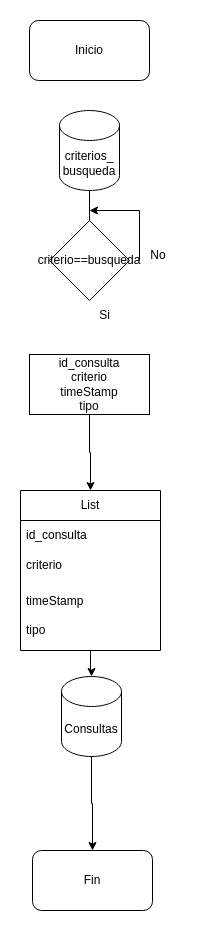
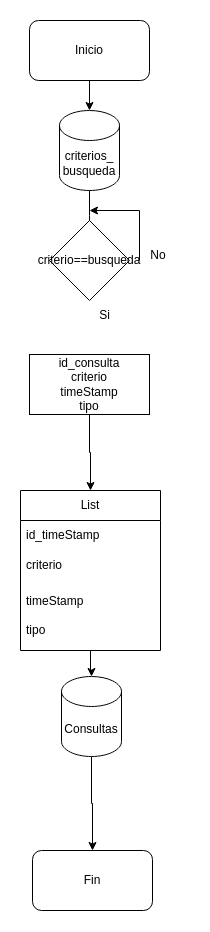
none -> (90, 92)
(60, 536) -> (64, 536)
